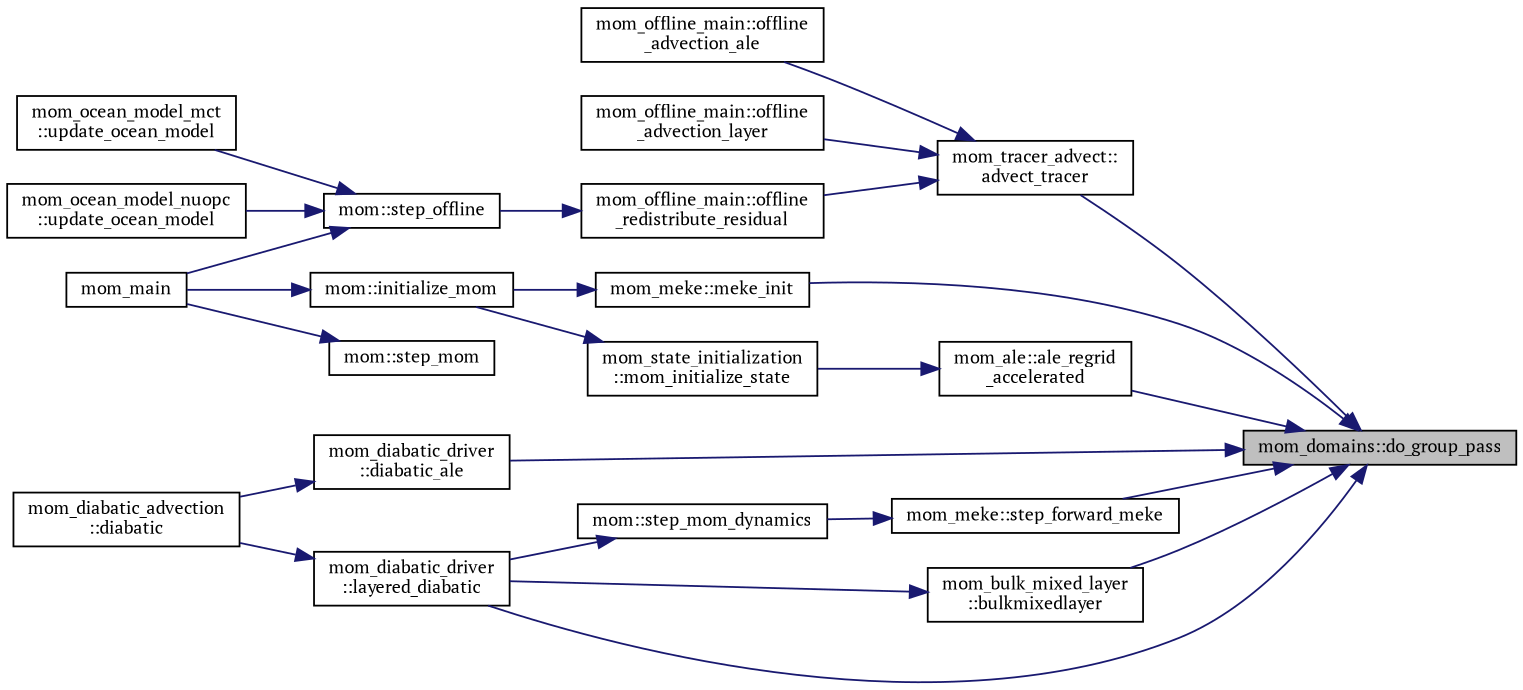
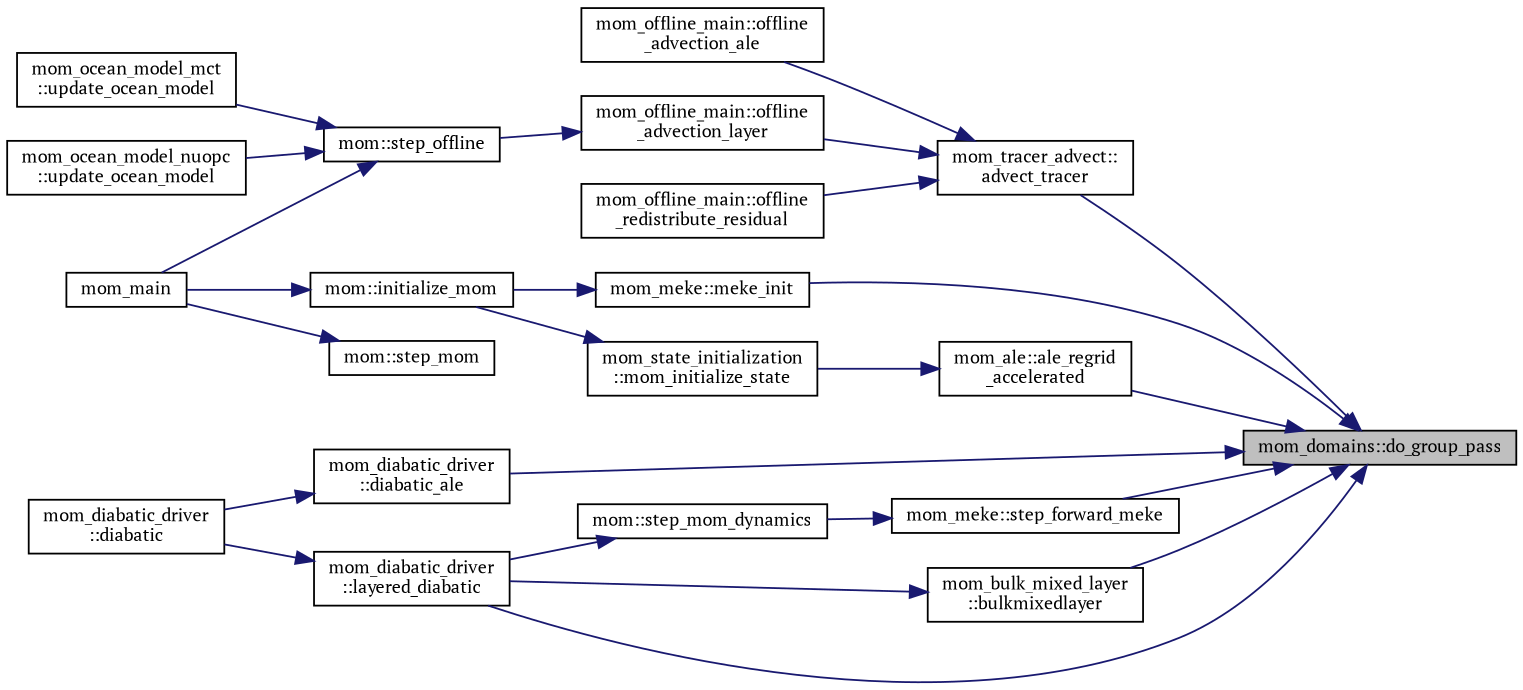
(531, 211) -> (531, 136)
(127, 519) -> (127, 527)
